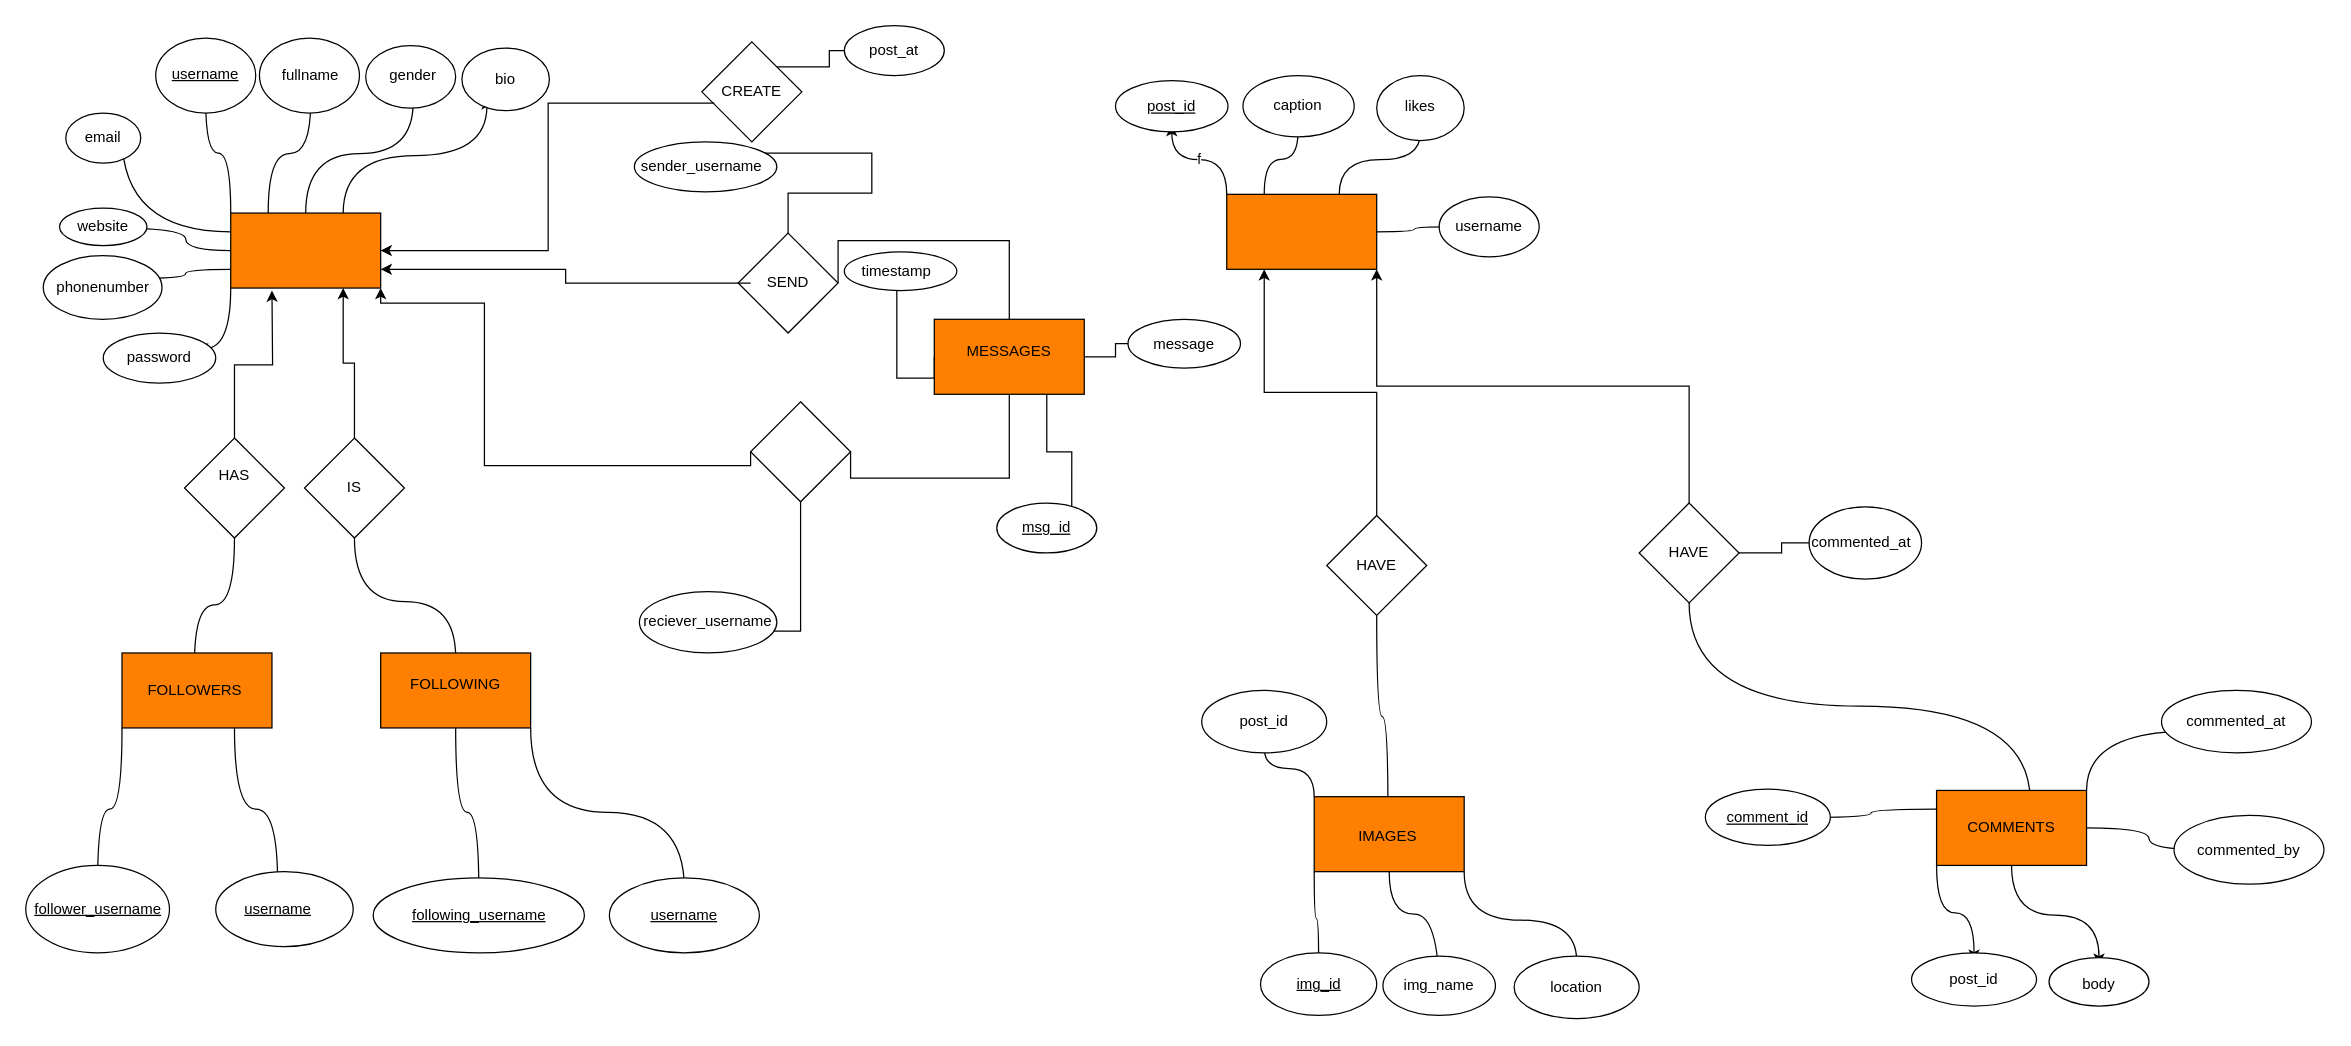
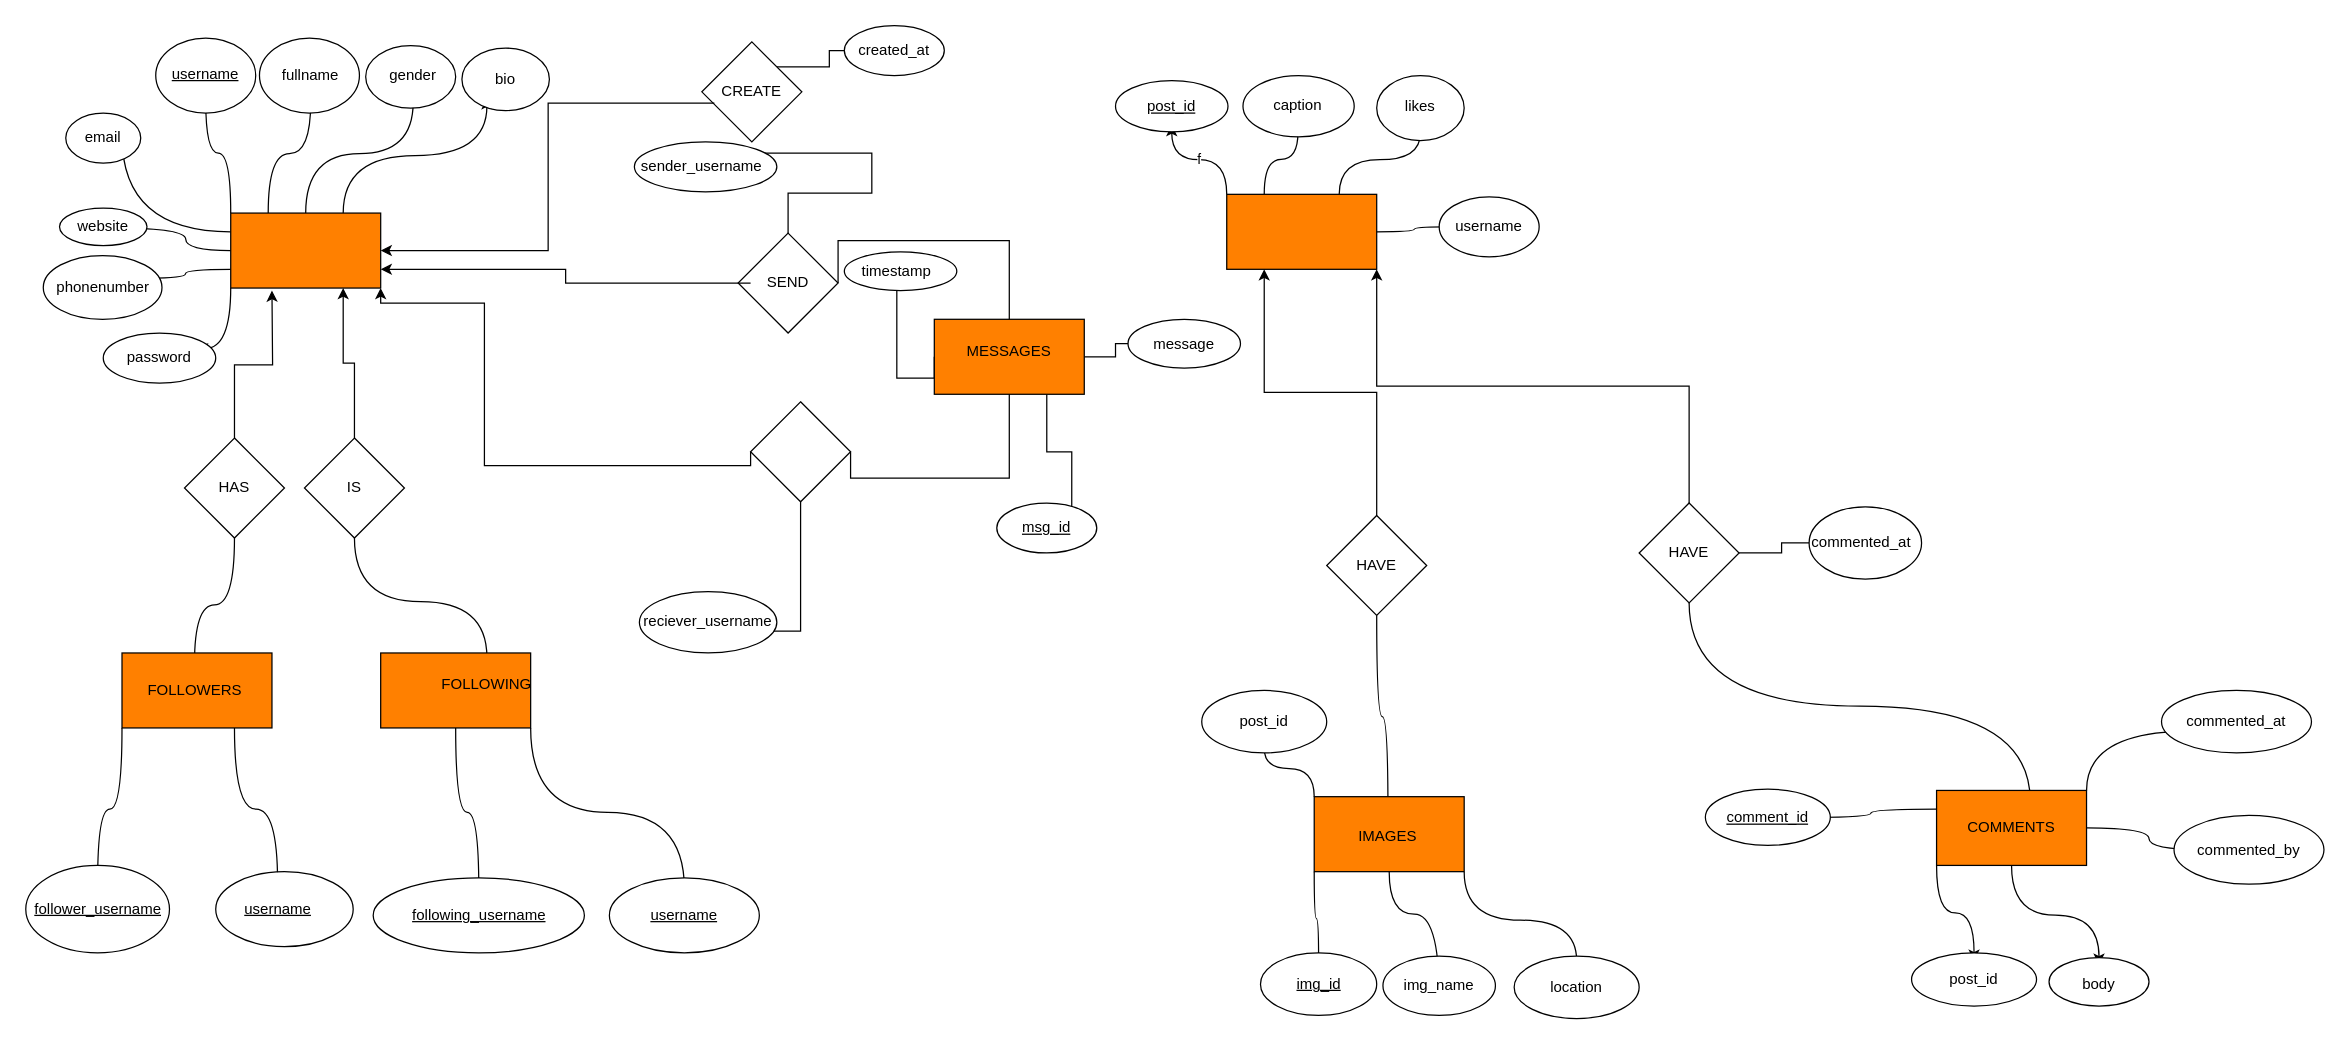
(894, 51) -> (894, 51)
(234, 476) -> (234, 488)
(456, 684) -> (487, 684)
